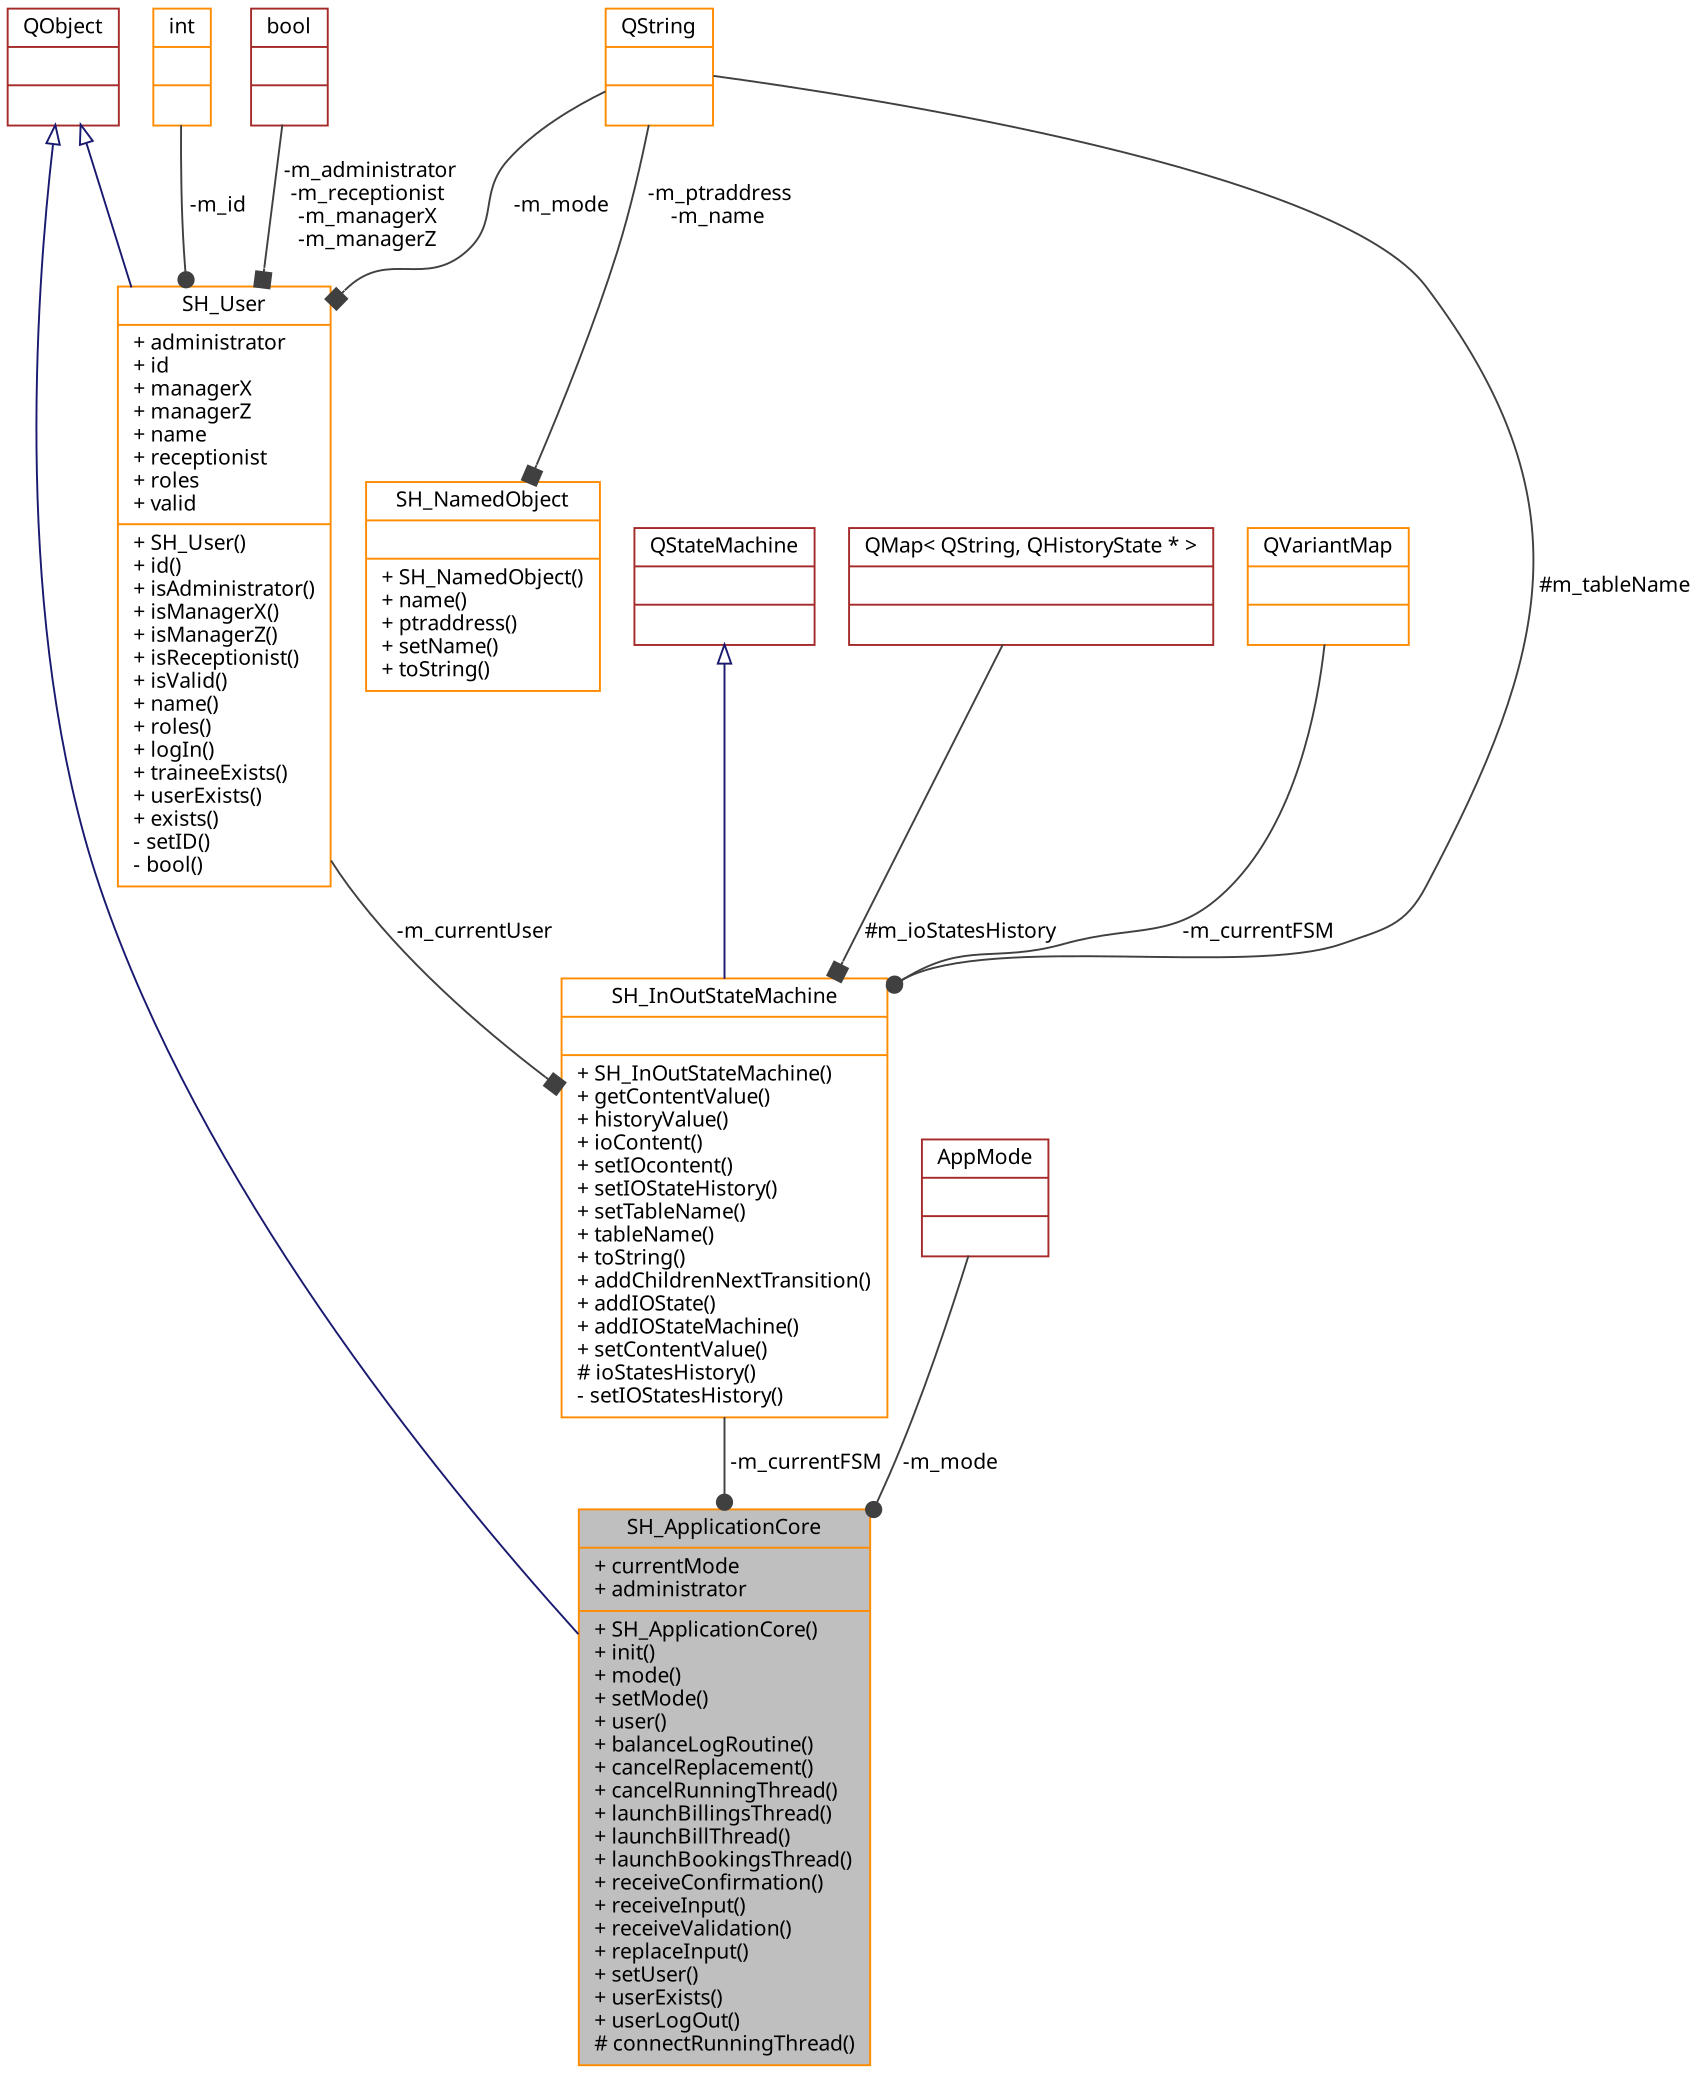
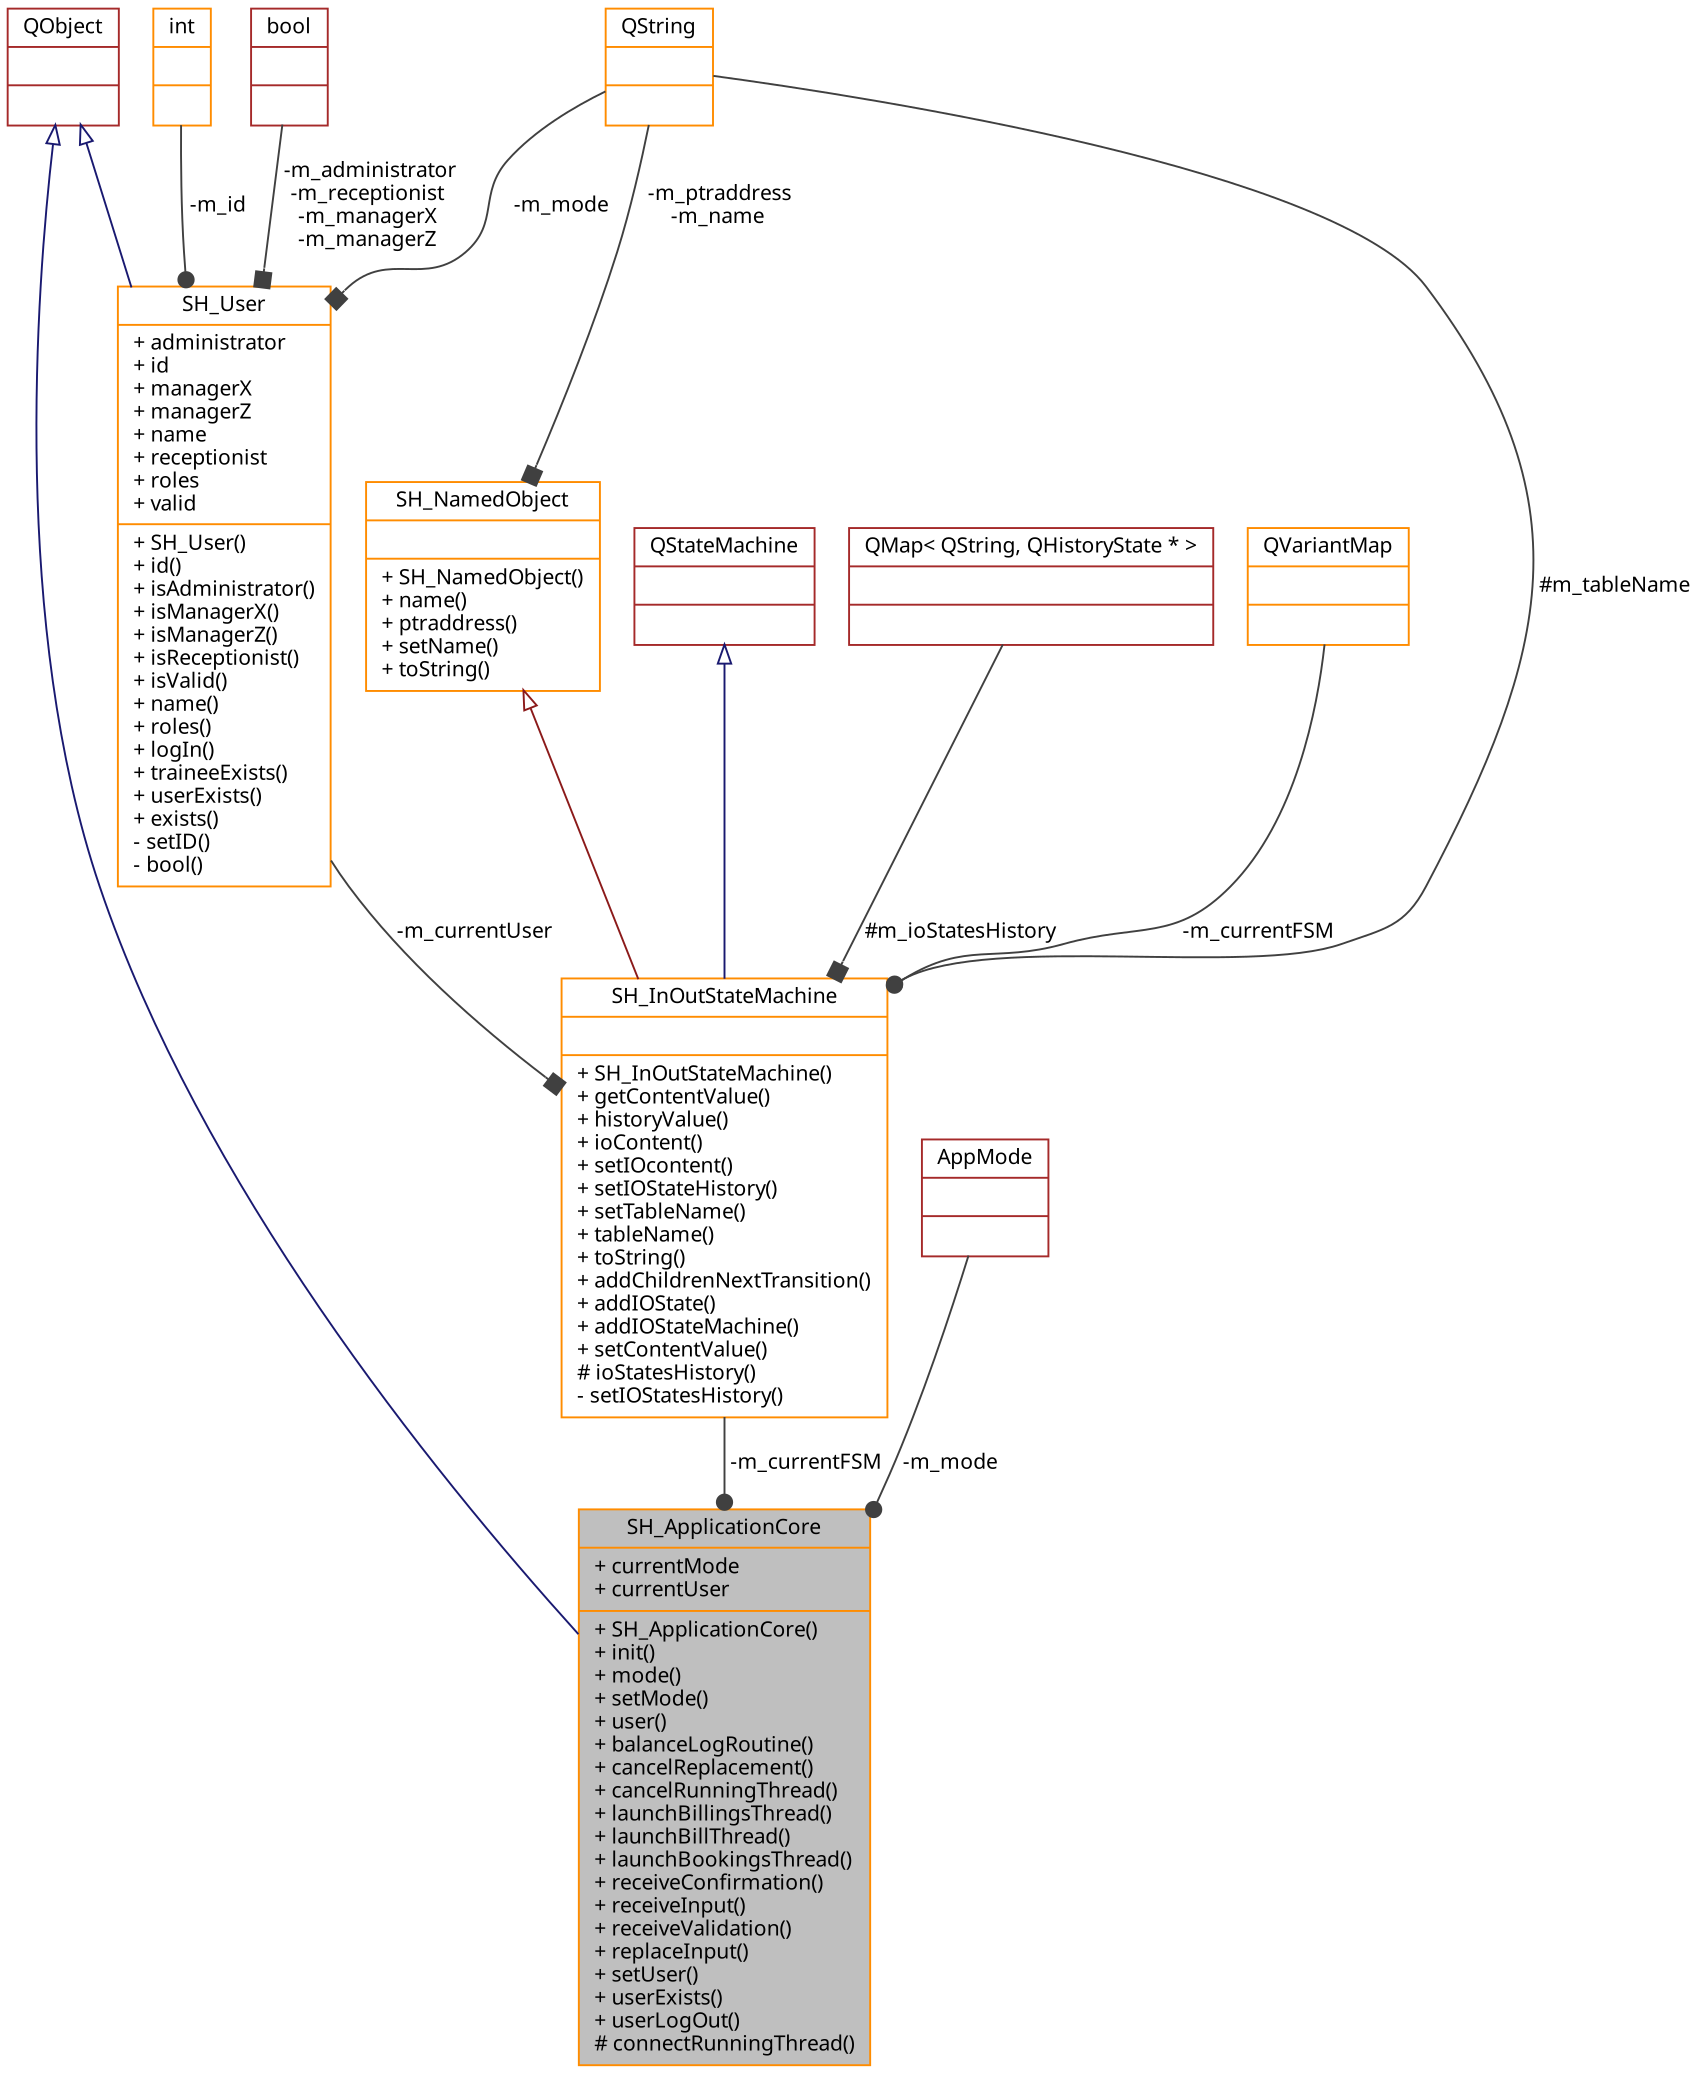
none -> (584, 844)
(671, 1590) -> (662, 1590)
